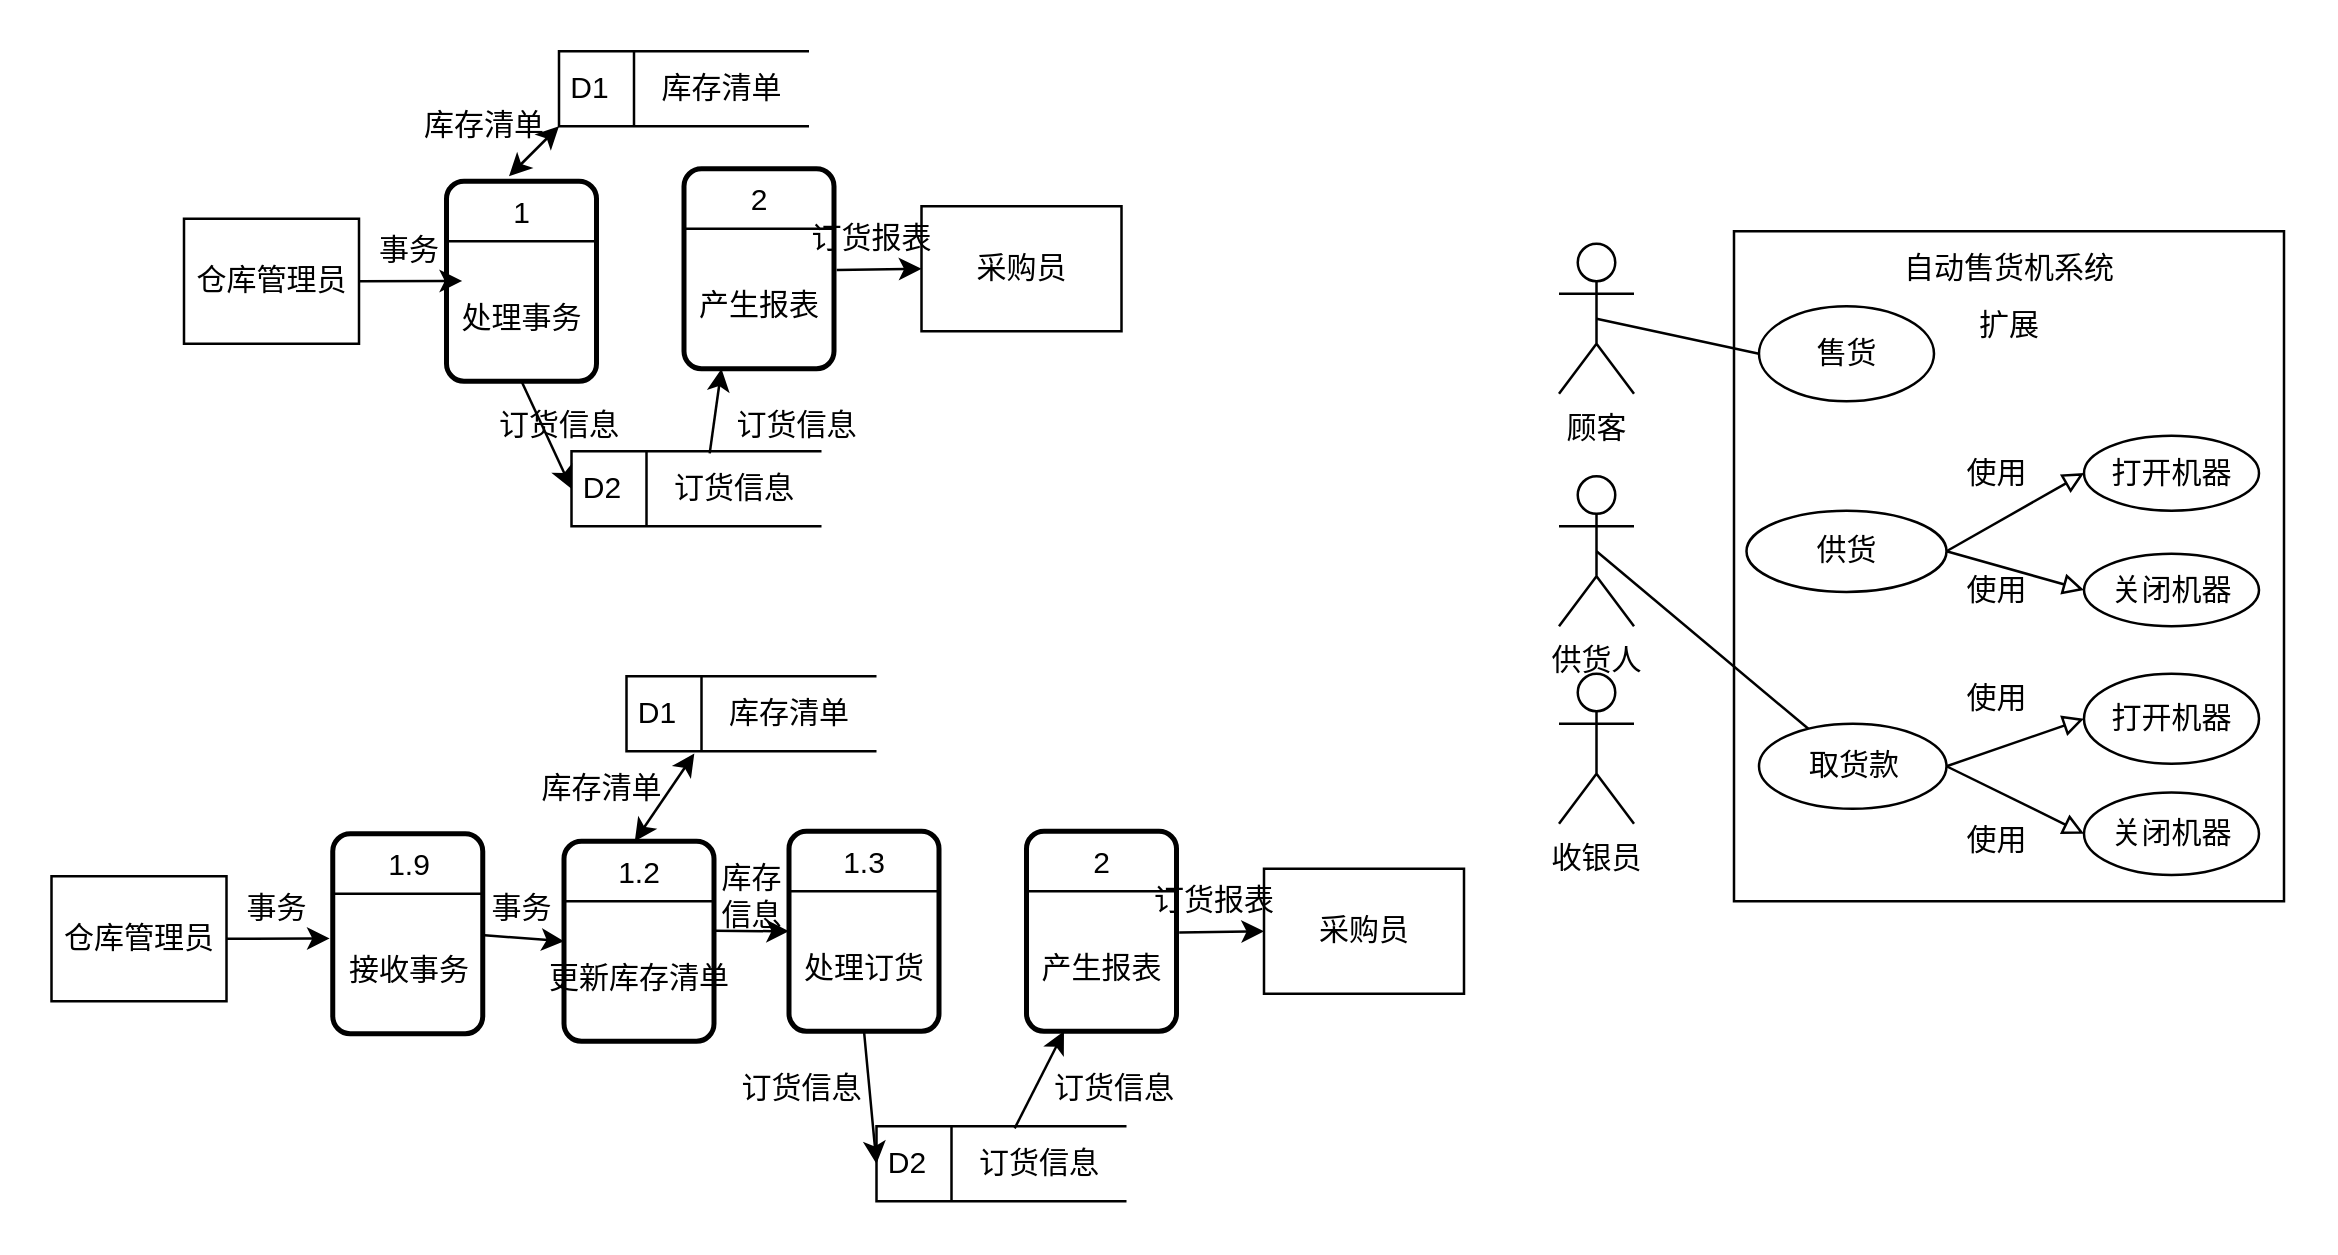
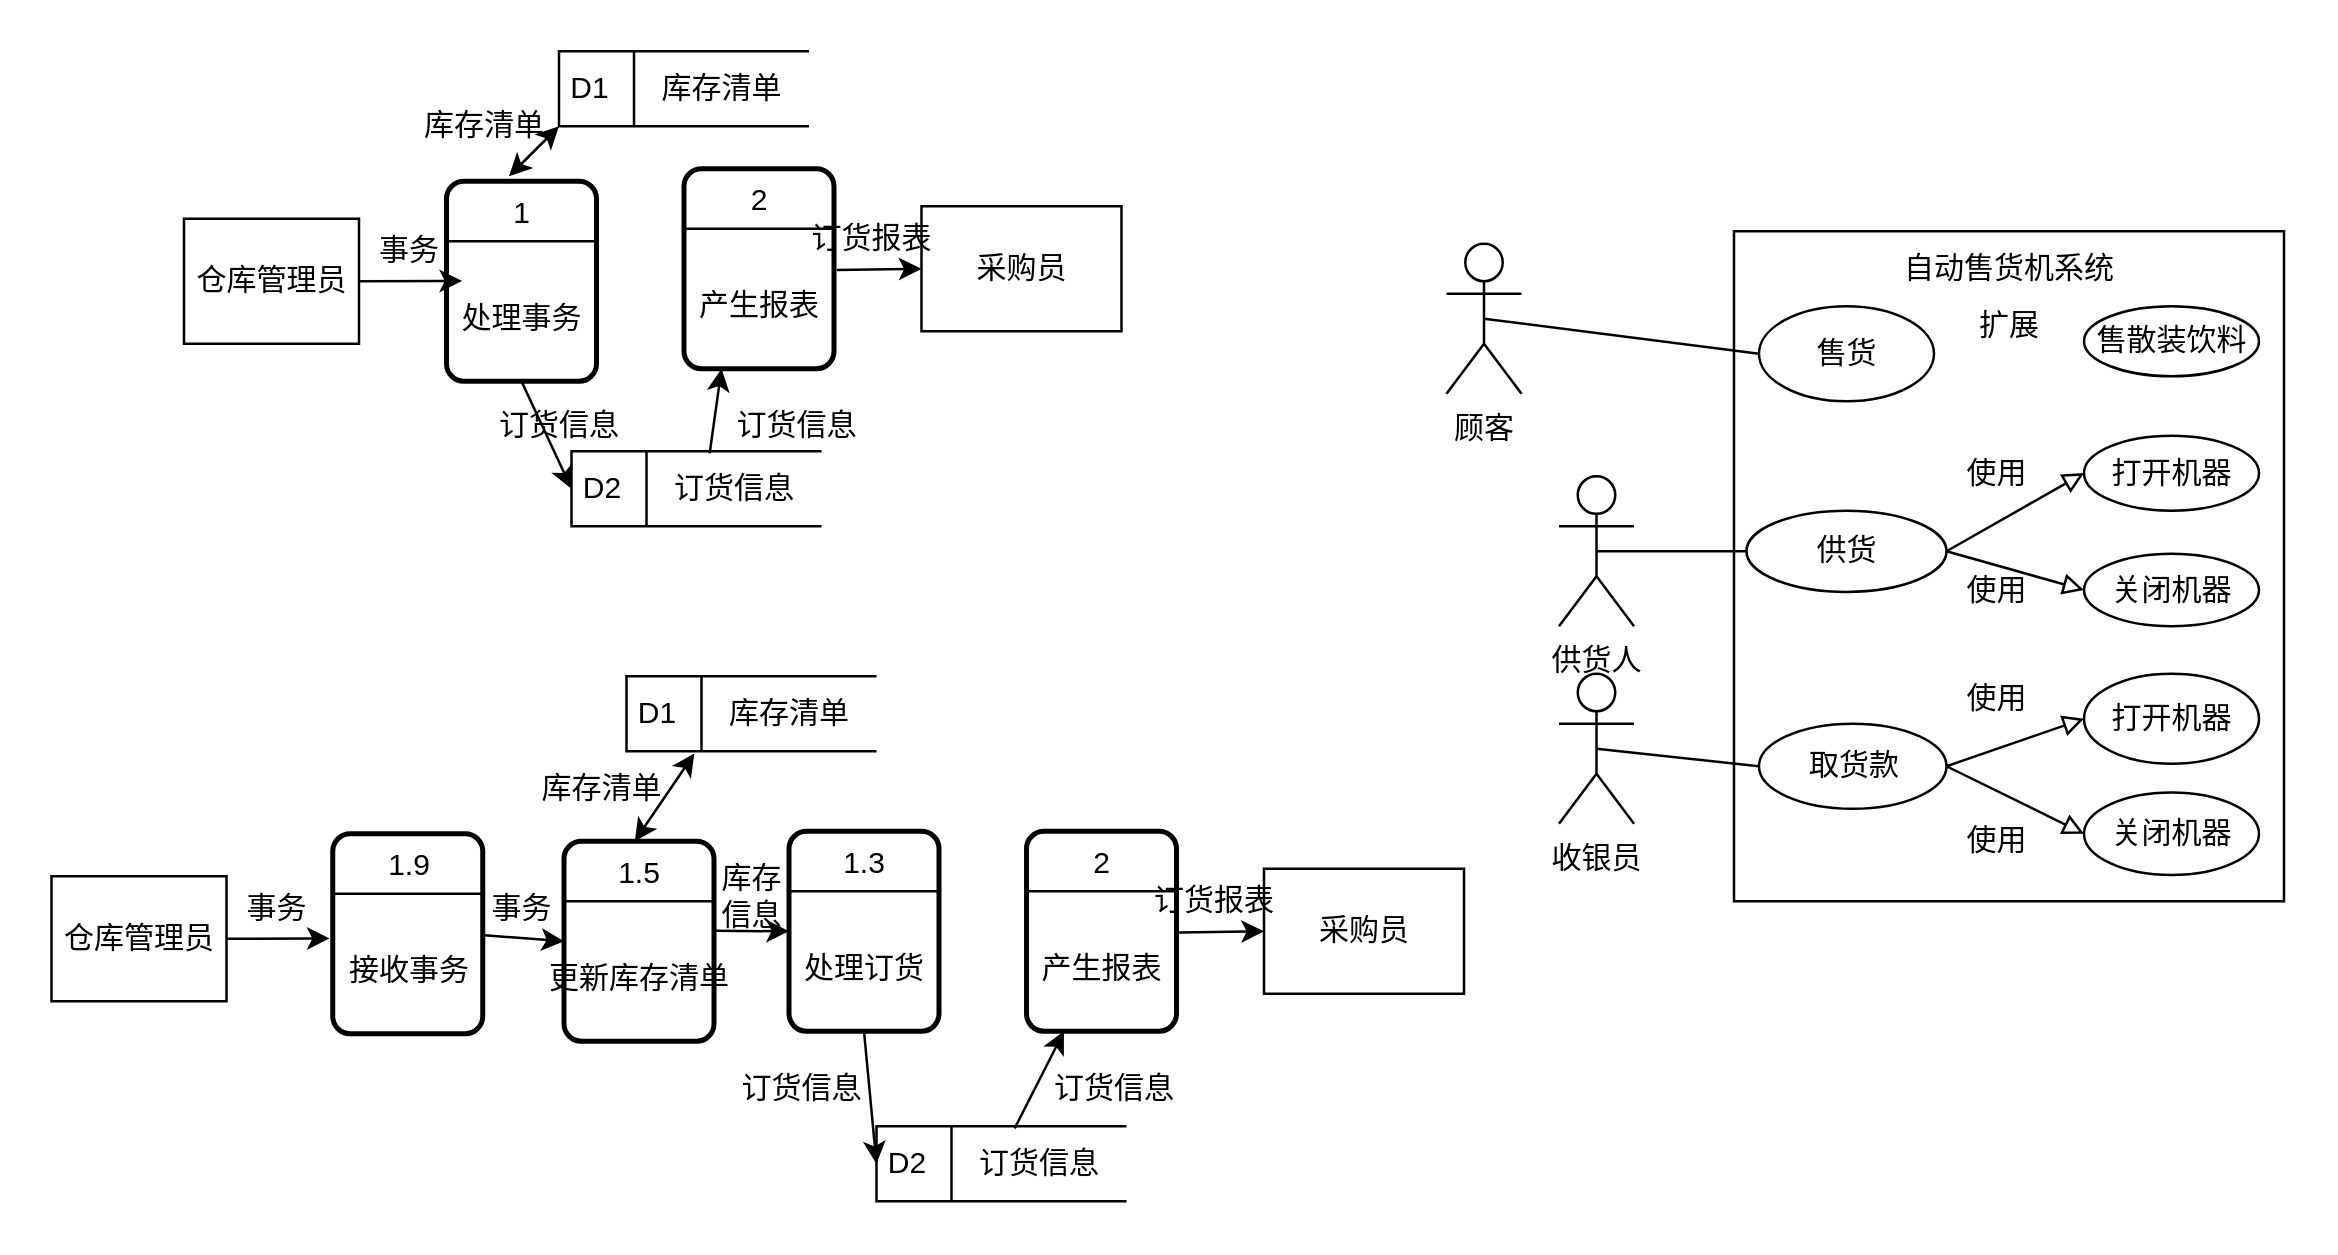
(1596, 319) -> (1484, 319)
none -> (2171, 341)
(1676, 618) -> (1681, 551)
none -> (1680, 758)
(640, 874) -> (640, 874)
